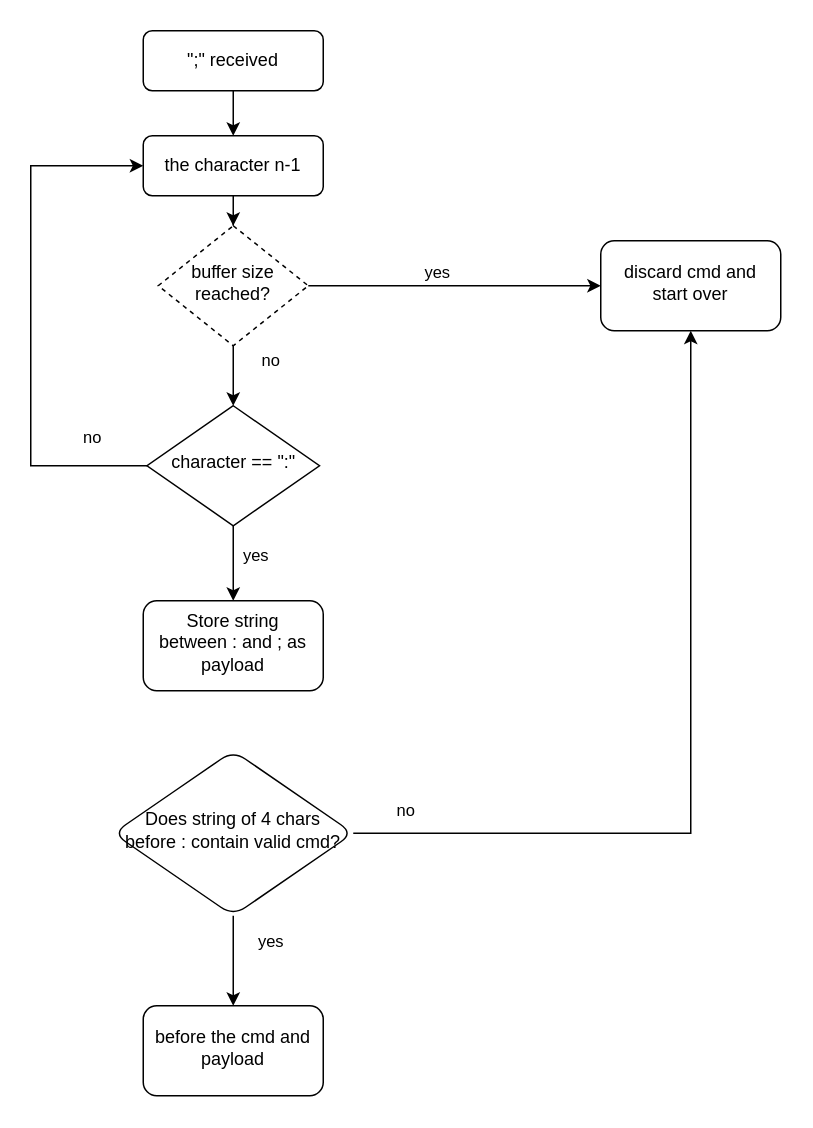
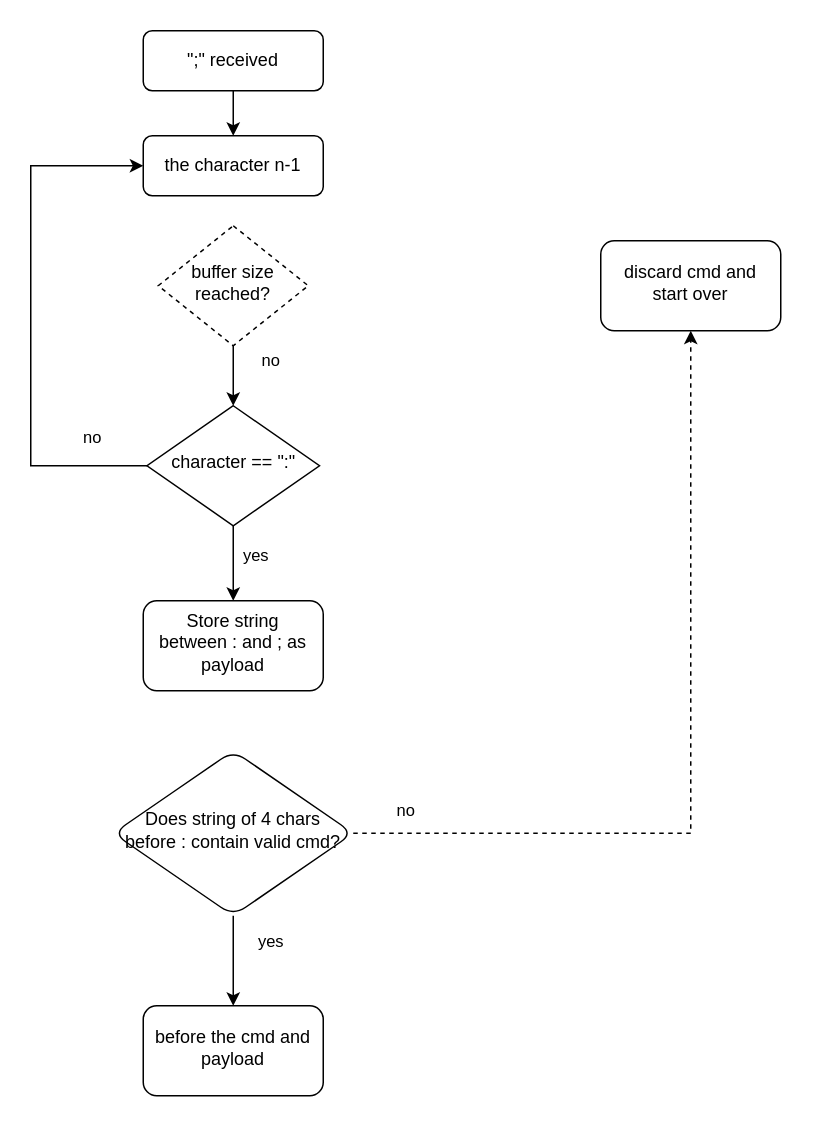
(233, 216) -> none
(450, 286) -> none
(691, 755) -> (691, 755)
